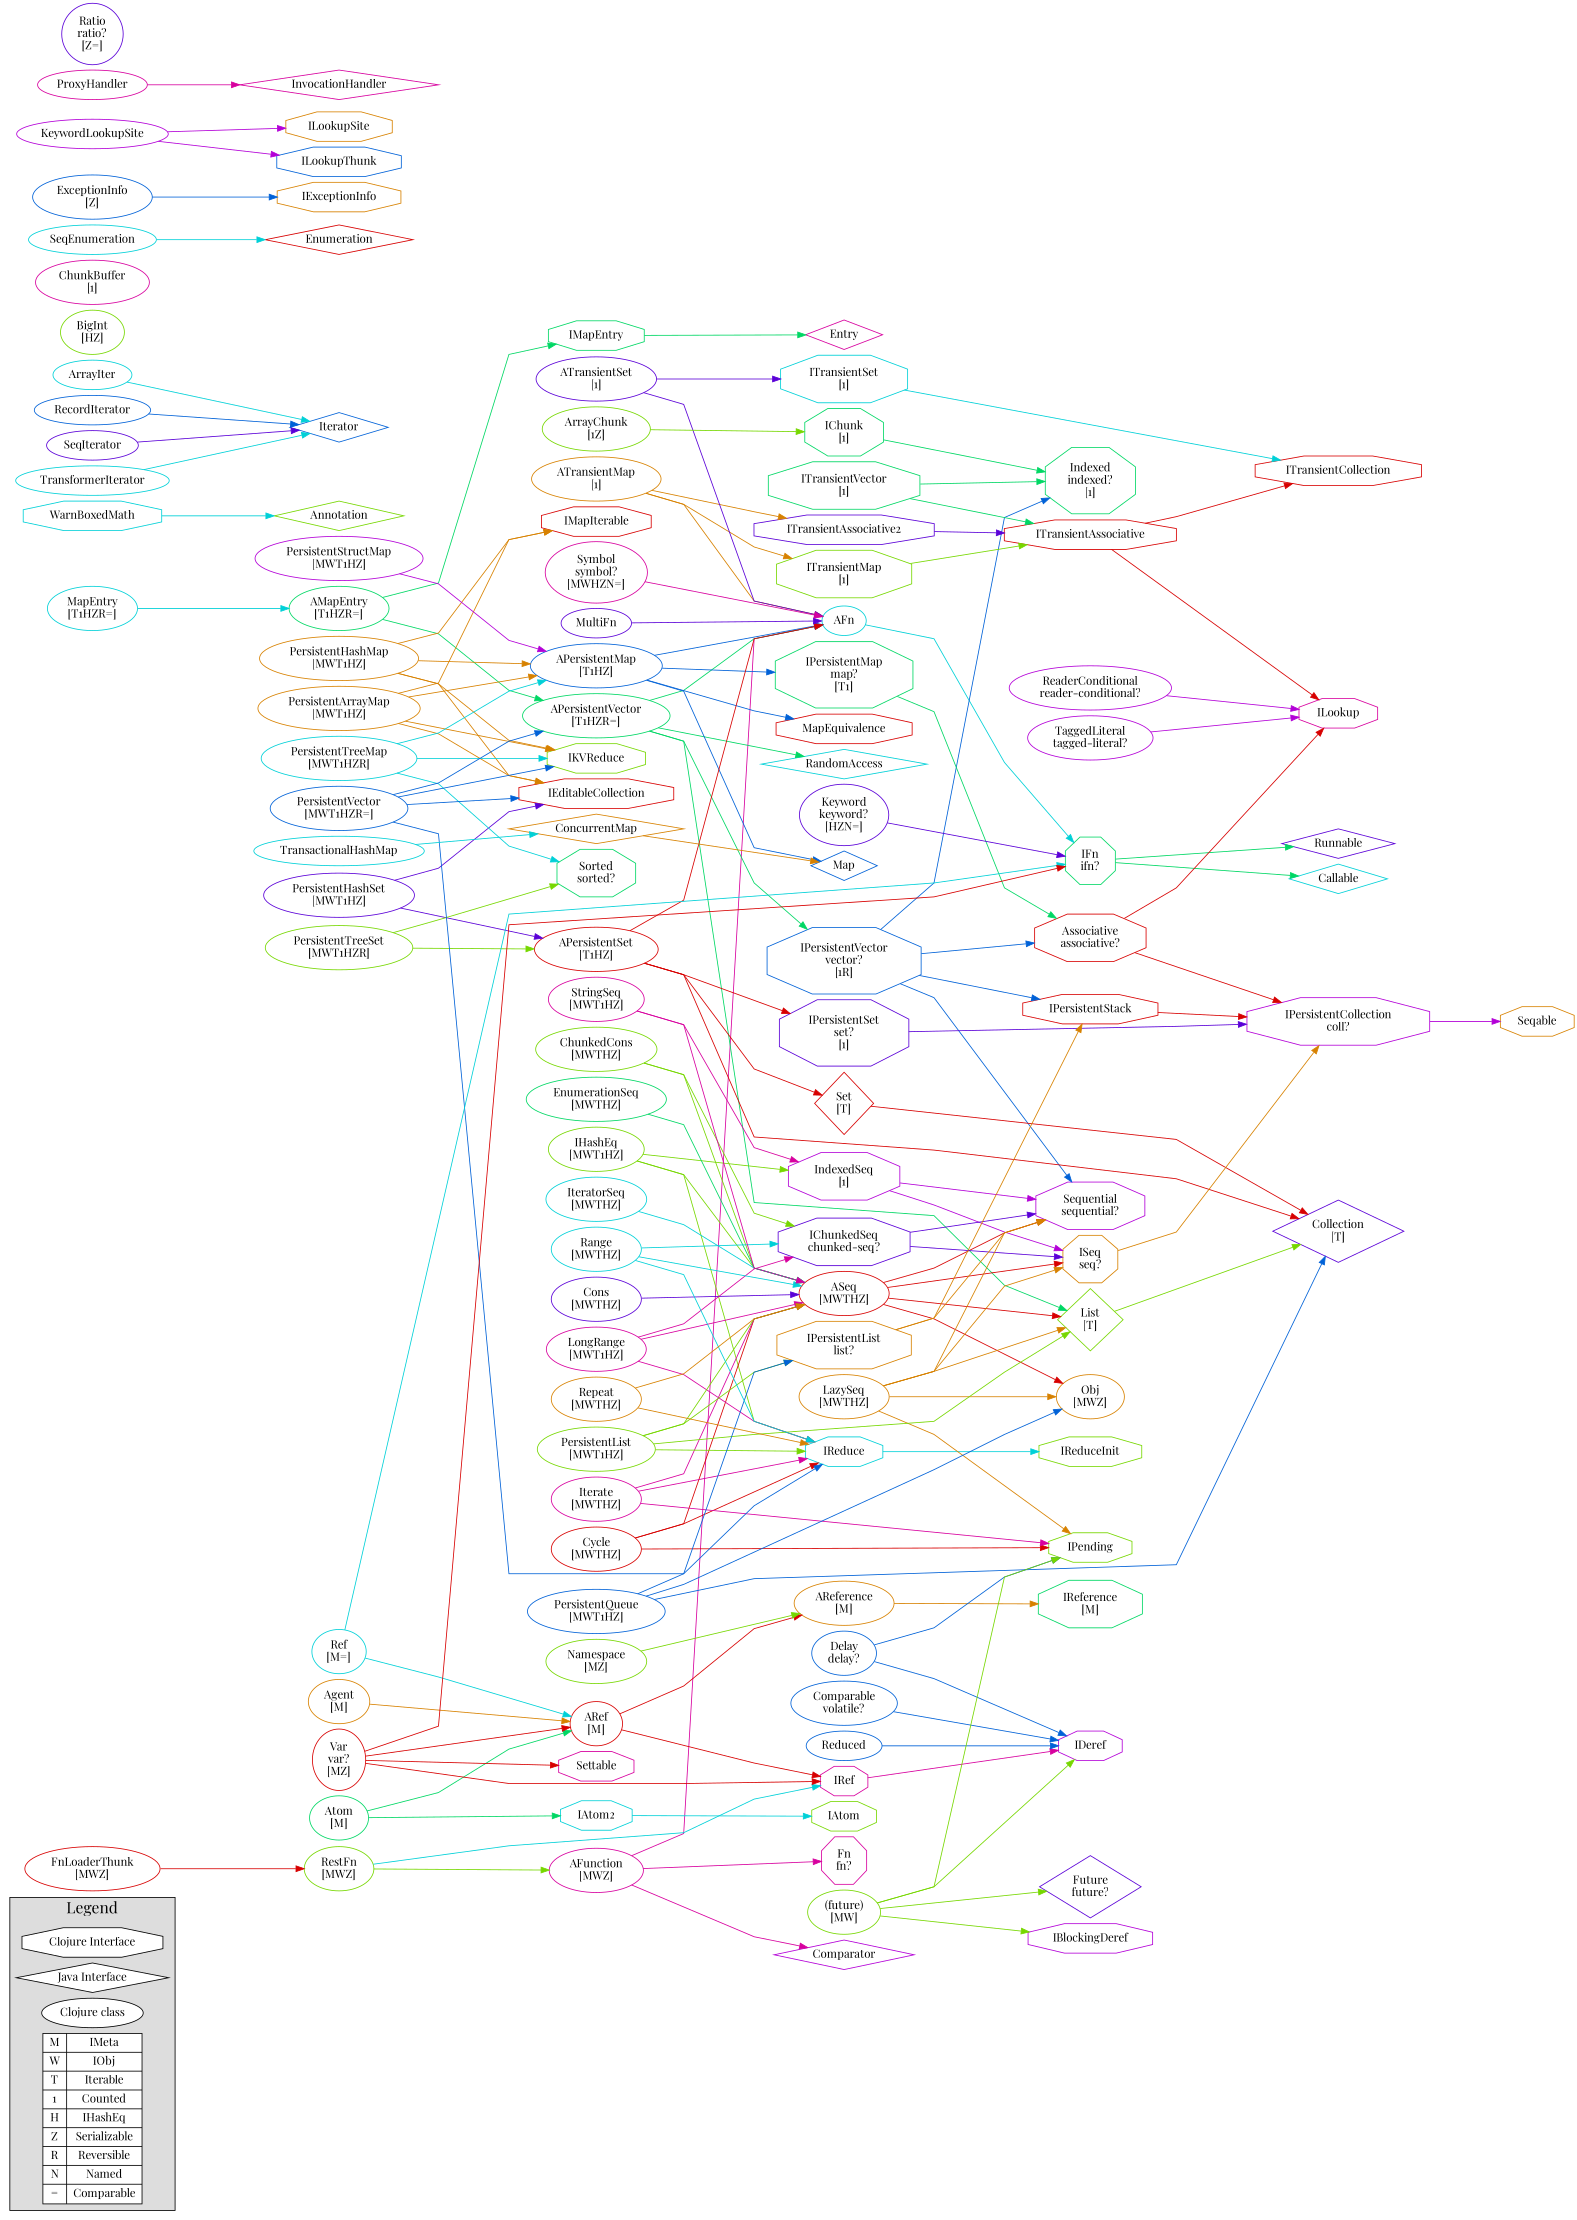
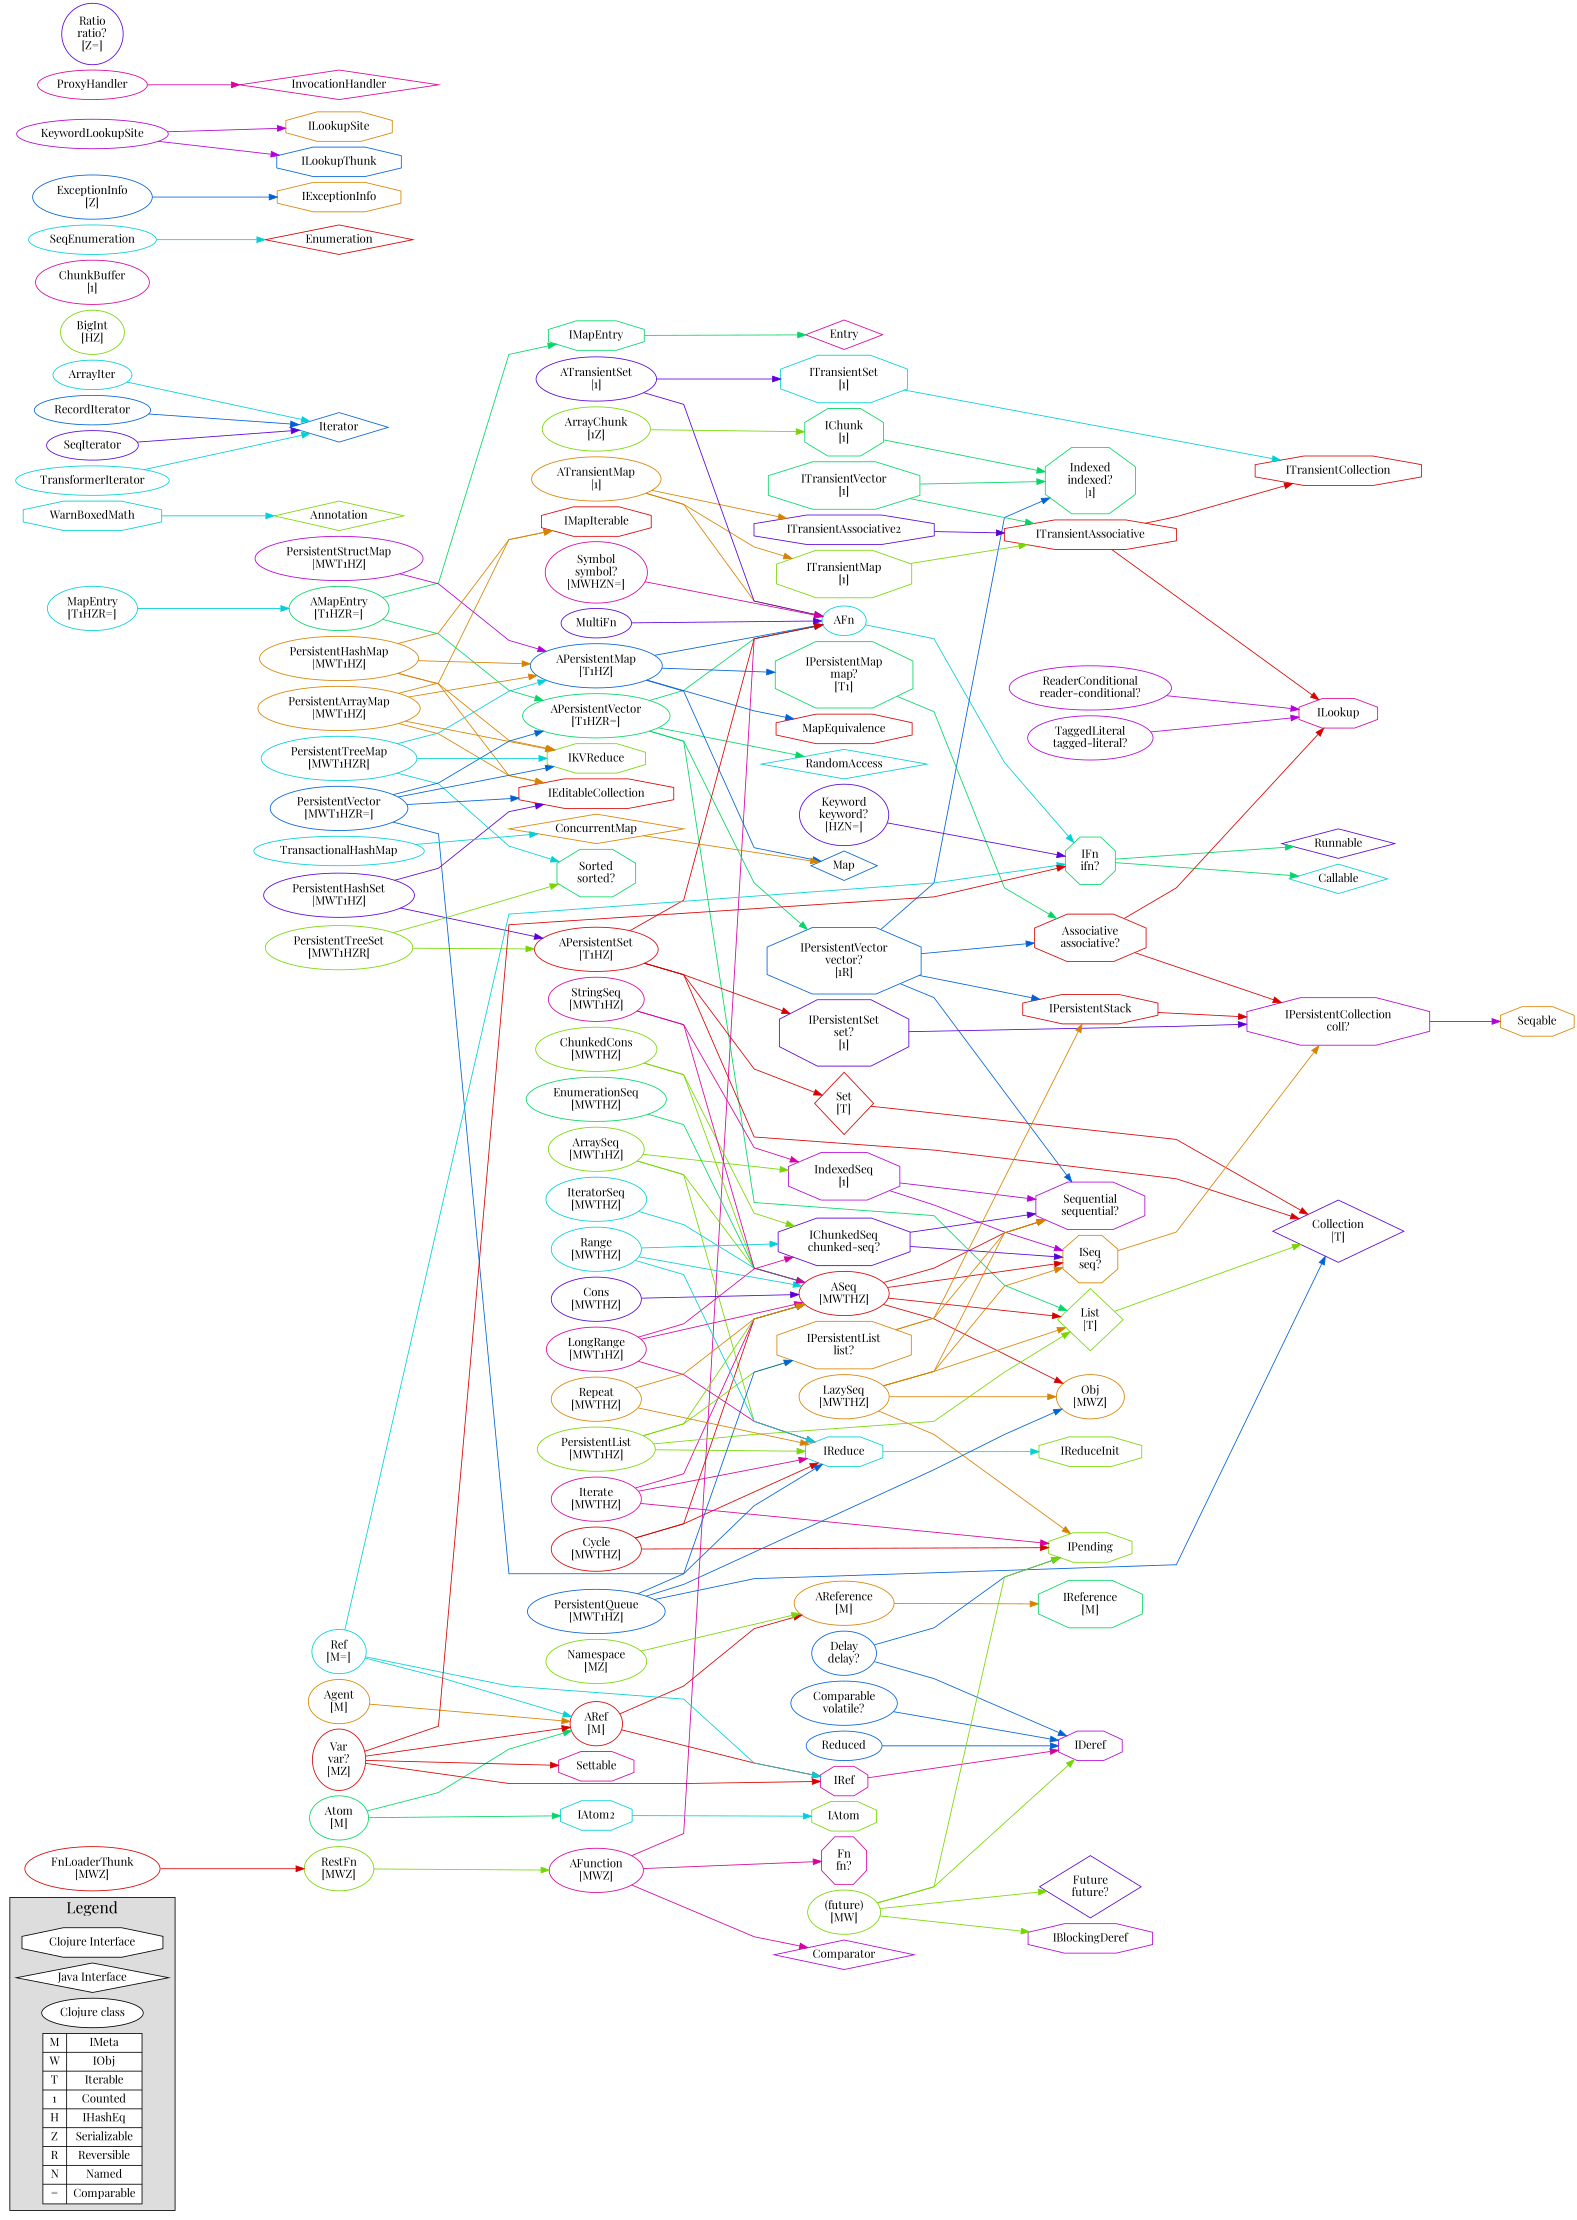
(596, 1149) -> (596, 1149)
(597, 1839) -> (600, 1693)
